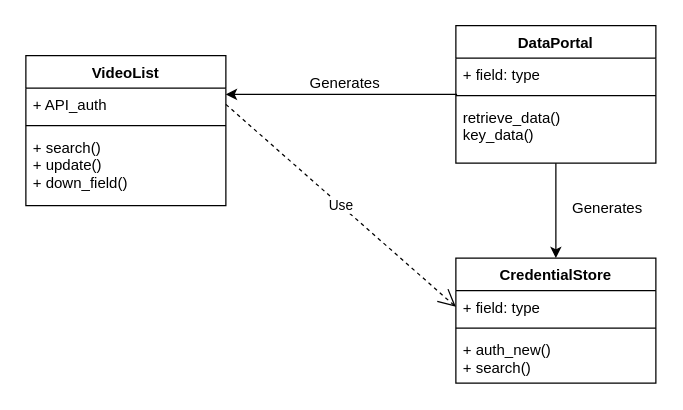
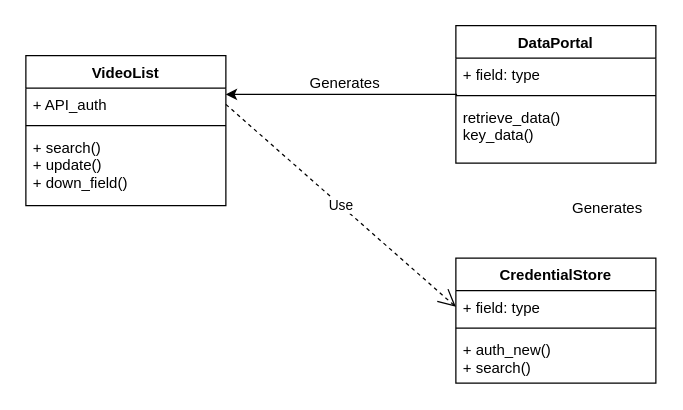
(556, 208) -> none
